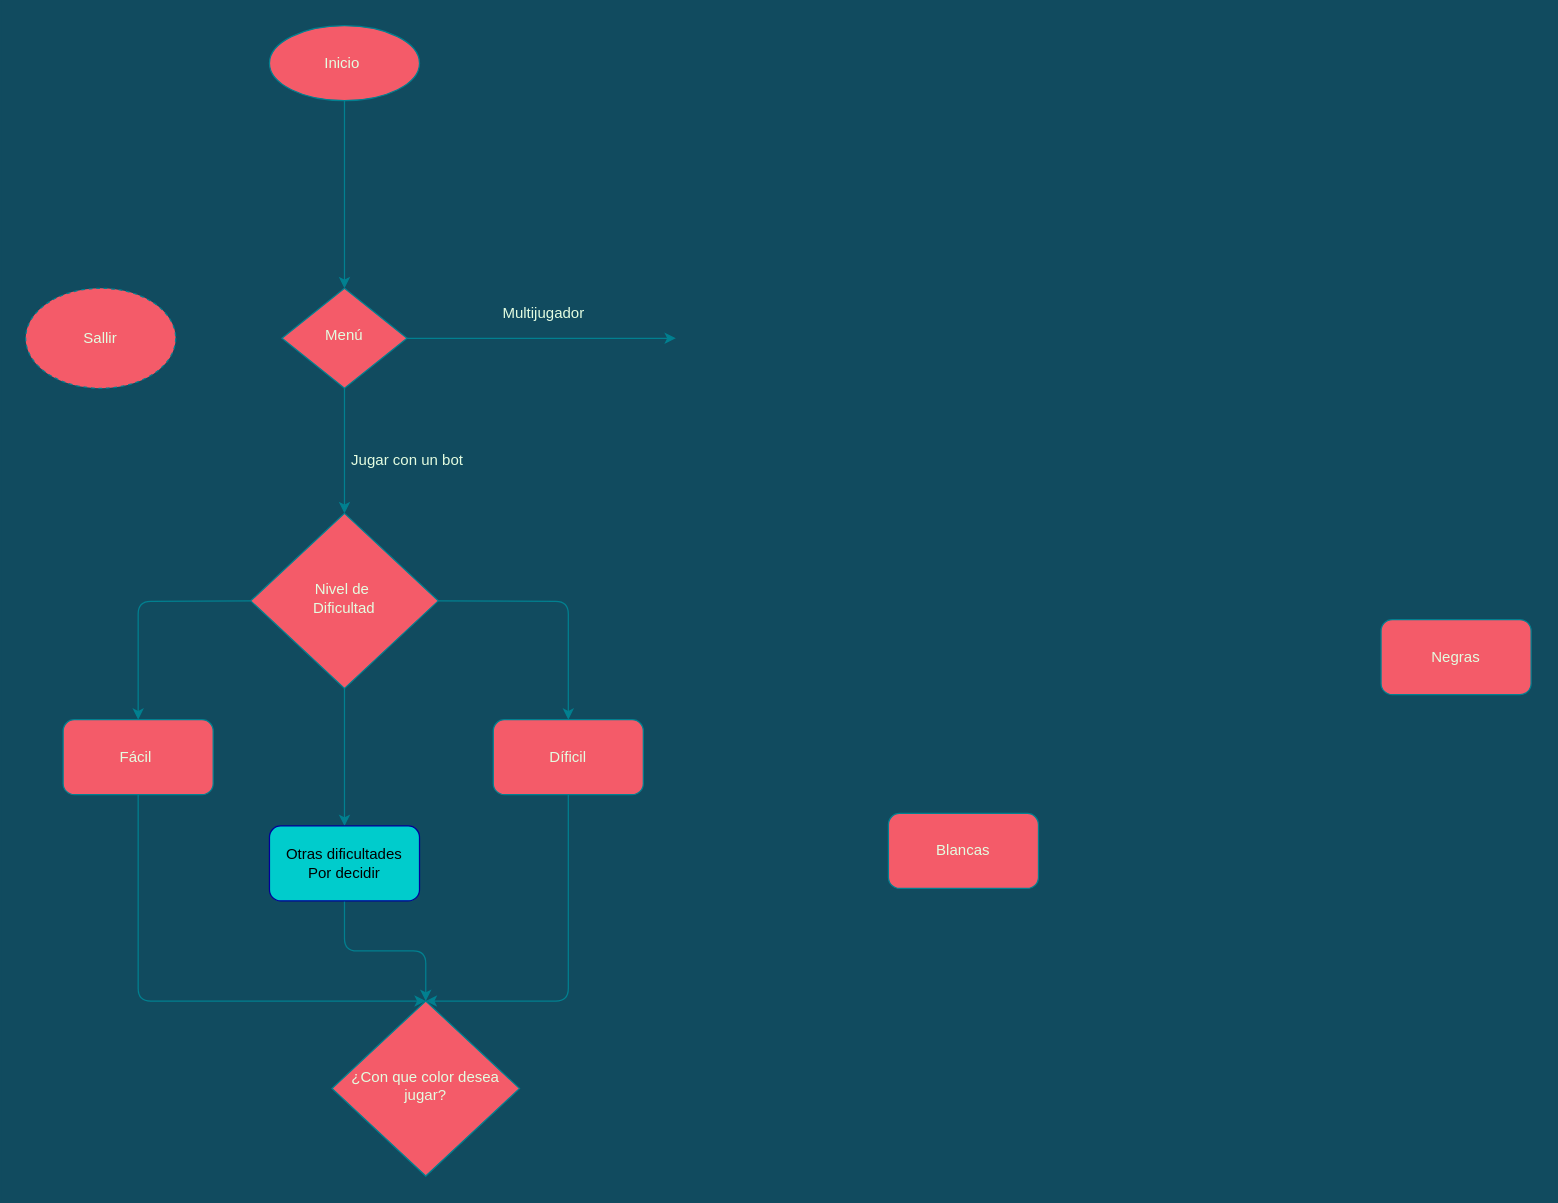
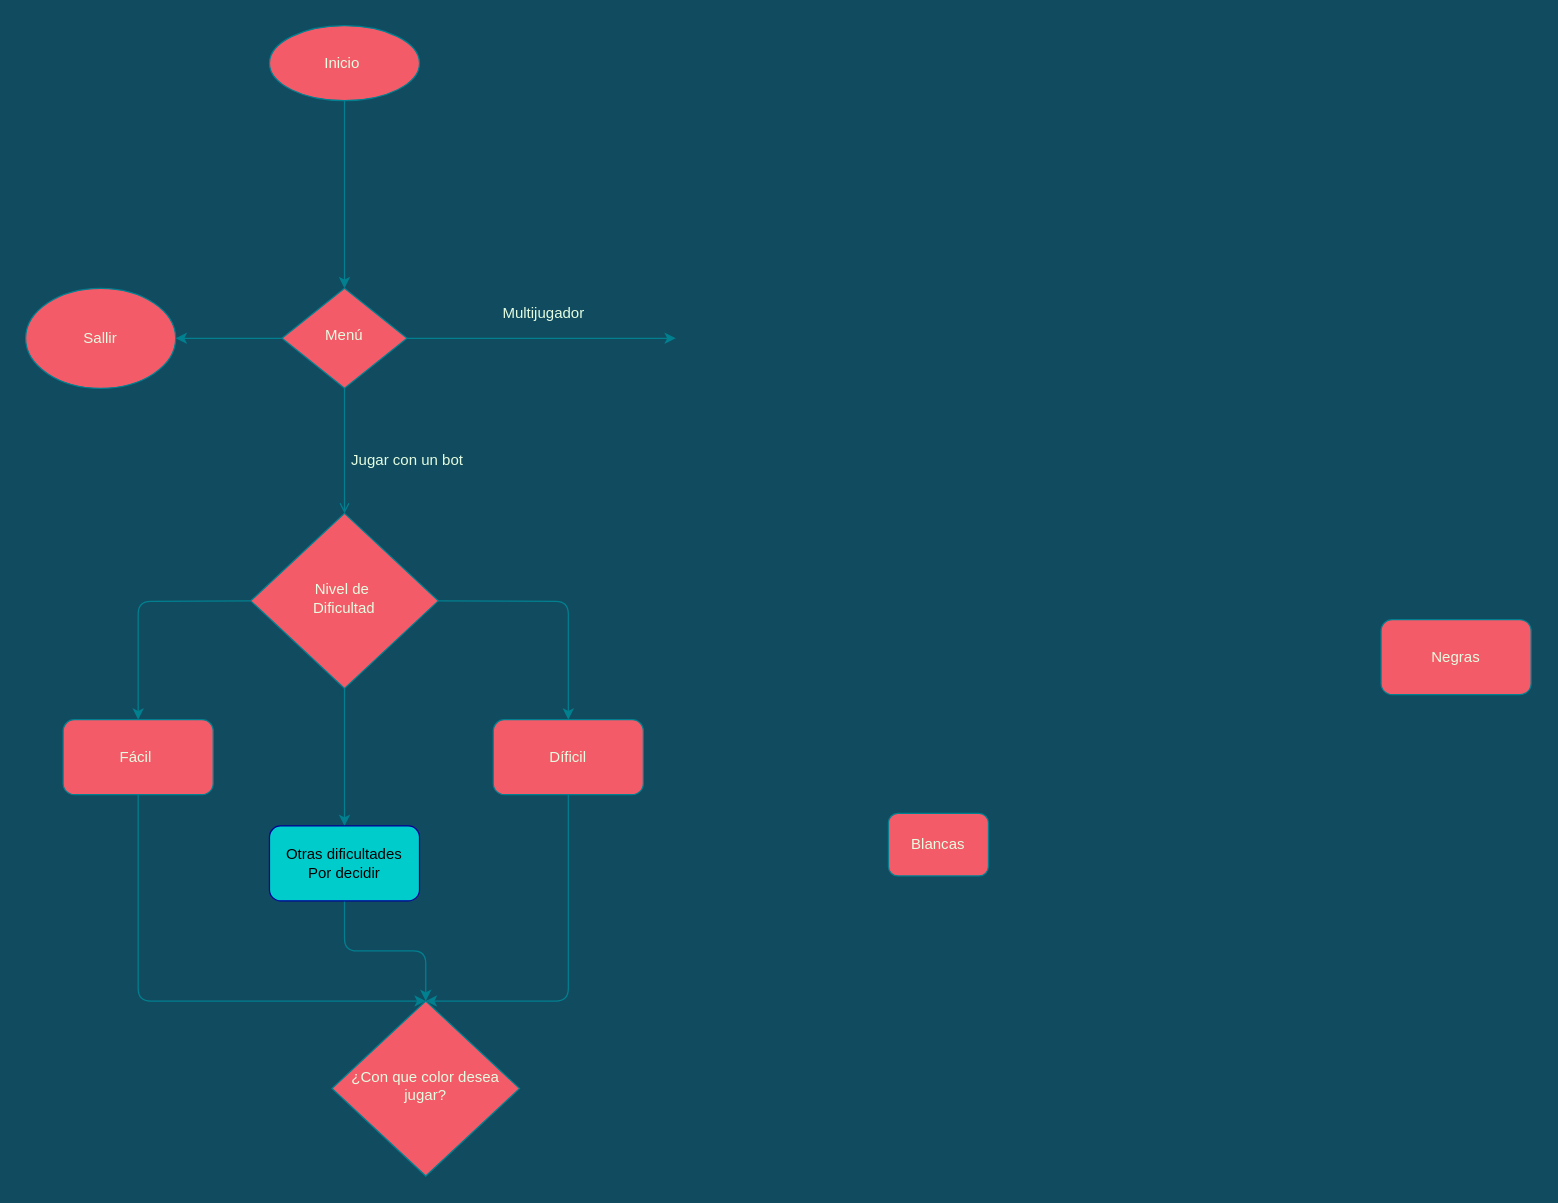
(101, 338) -> (101, 338)
none -> (233, 338)
(344, 503) -> (344, 505)
(963, 851) -> (938, 844)
